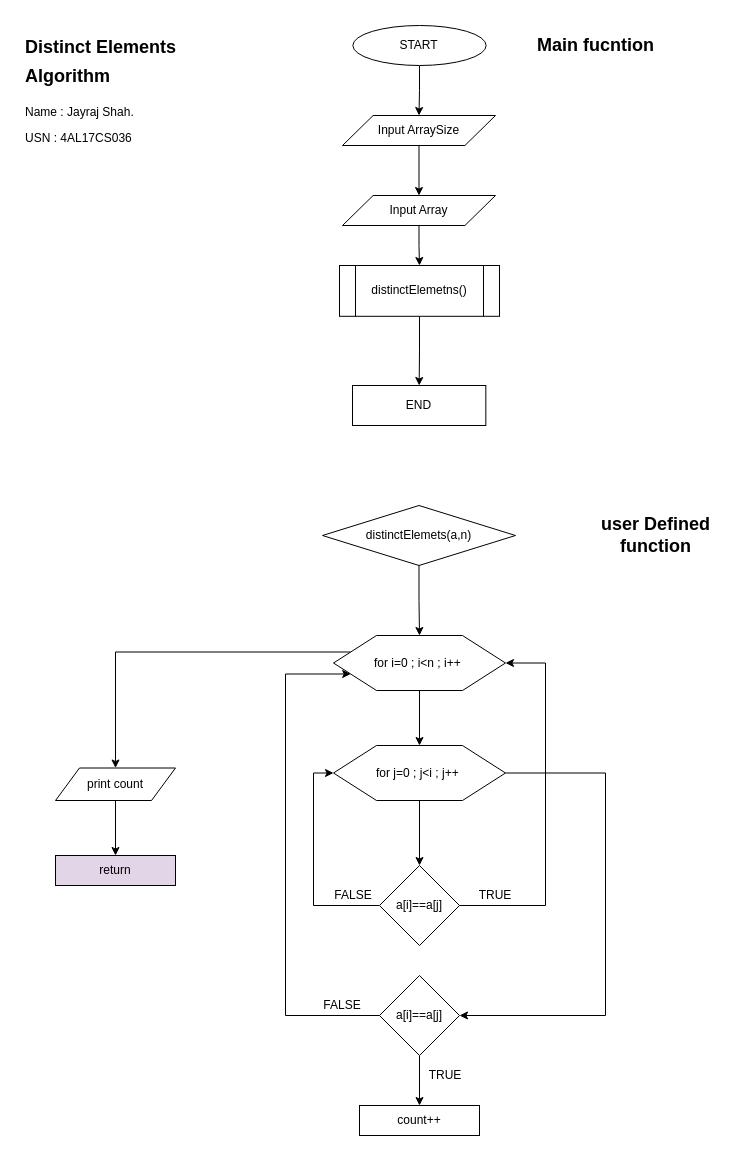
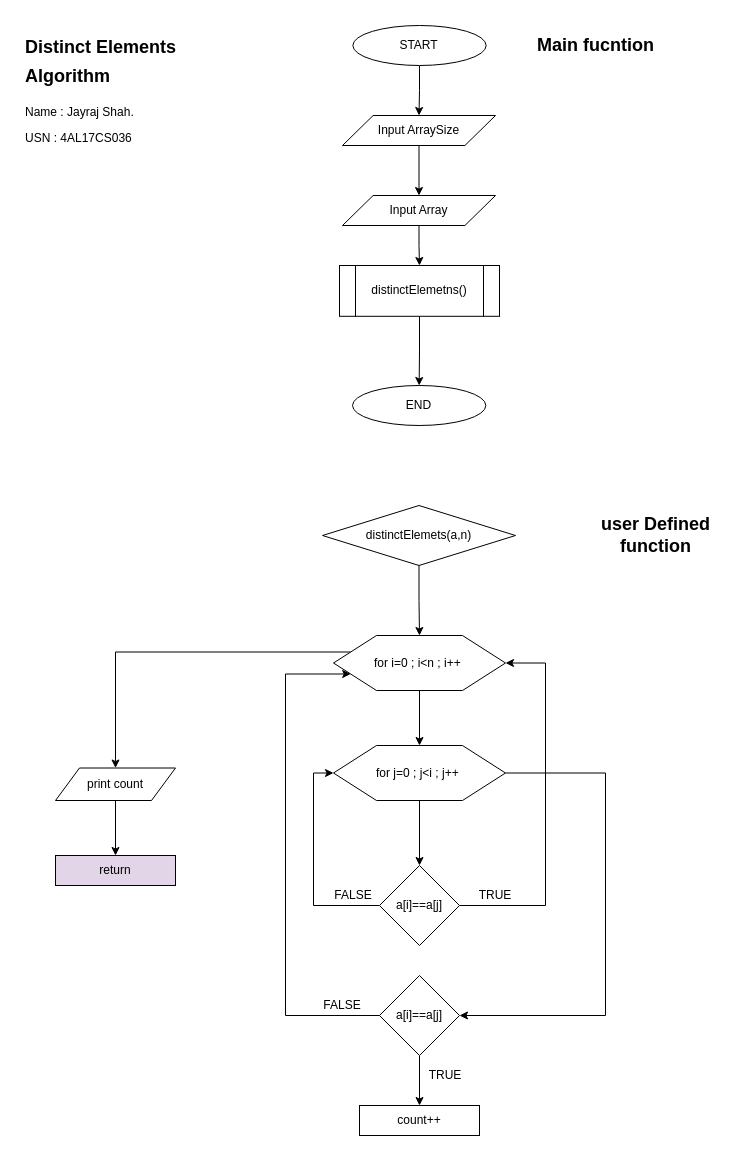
(419, 406) -> (419, 406)
